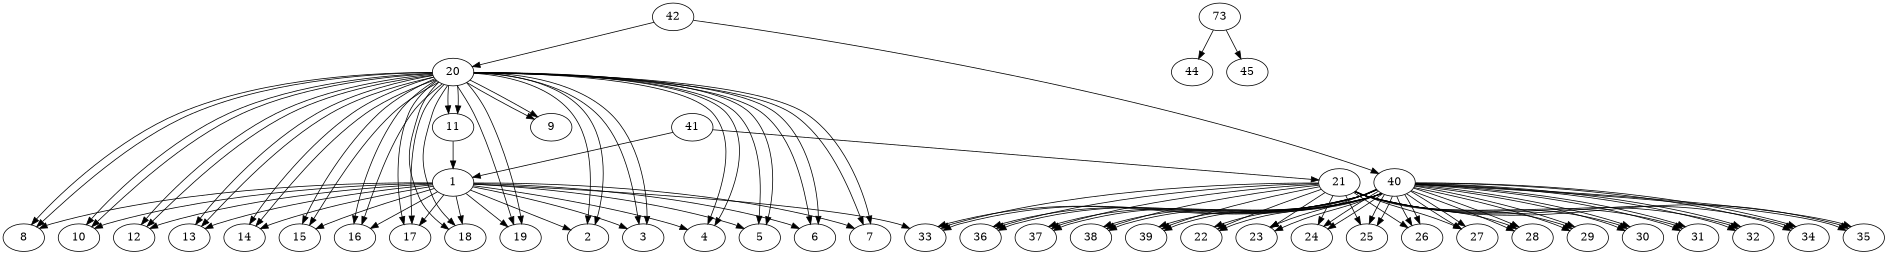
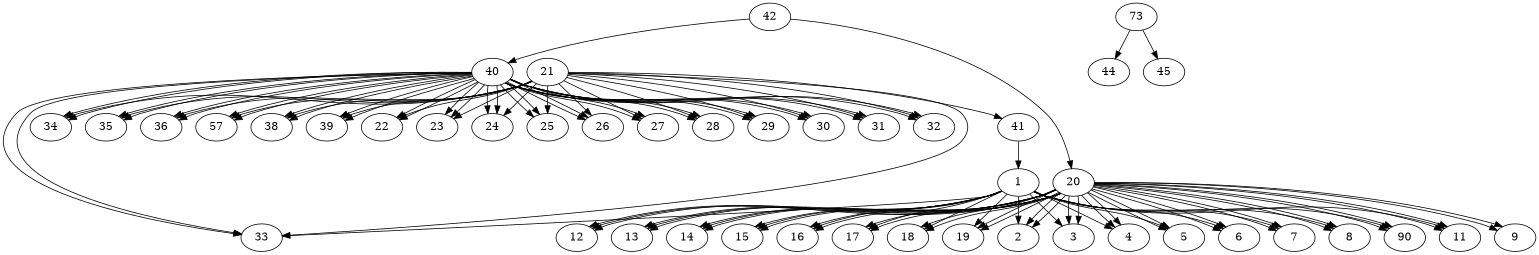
(453, 151) -> (1235, 210)
(1012, 155) -> (783, 82)
(79, 238) -> (1405, 238)
(1036, 238) -> (216, 127)
